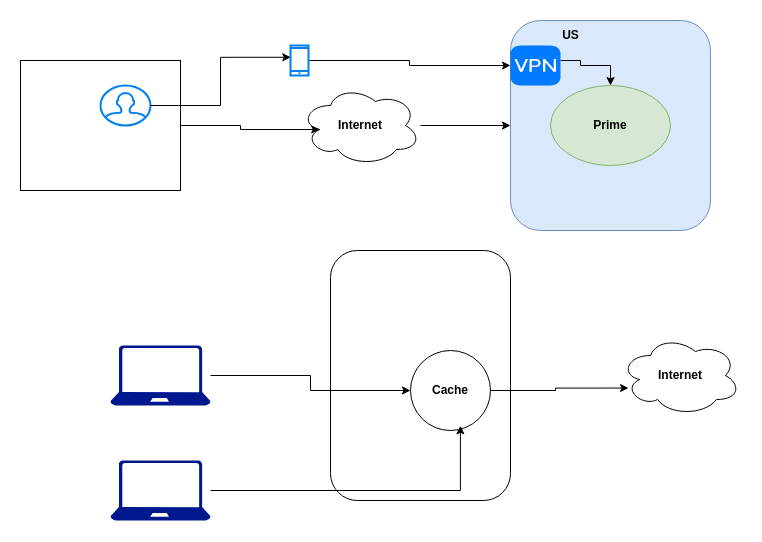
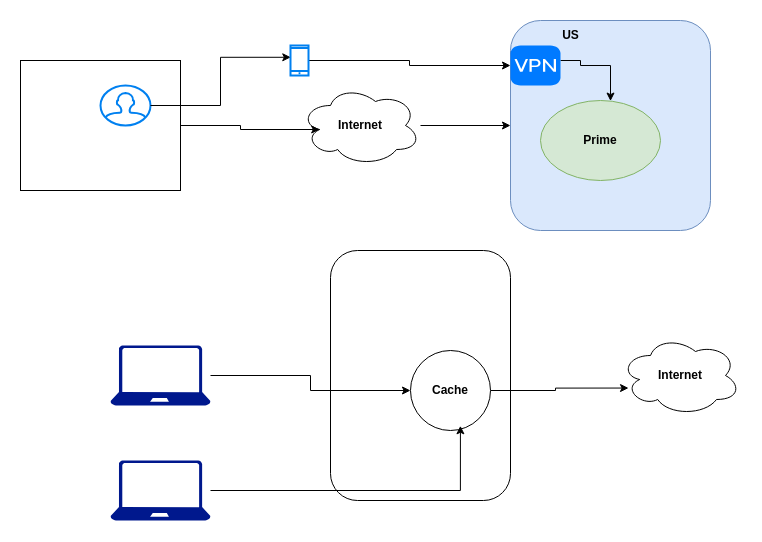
(611, 126) -> (601, 141)
